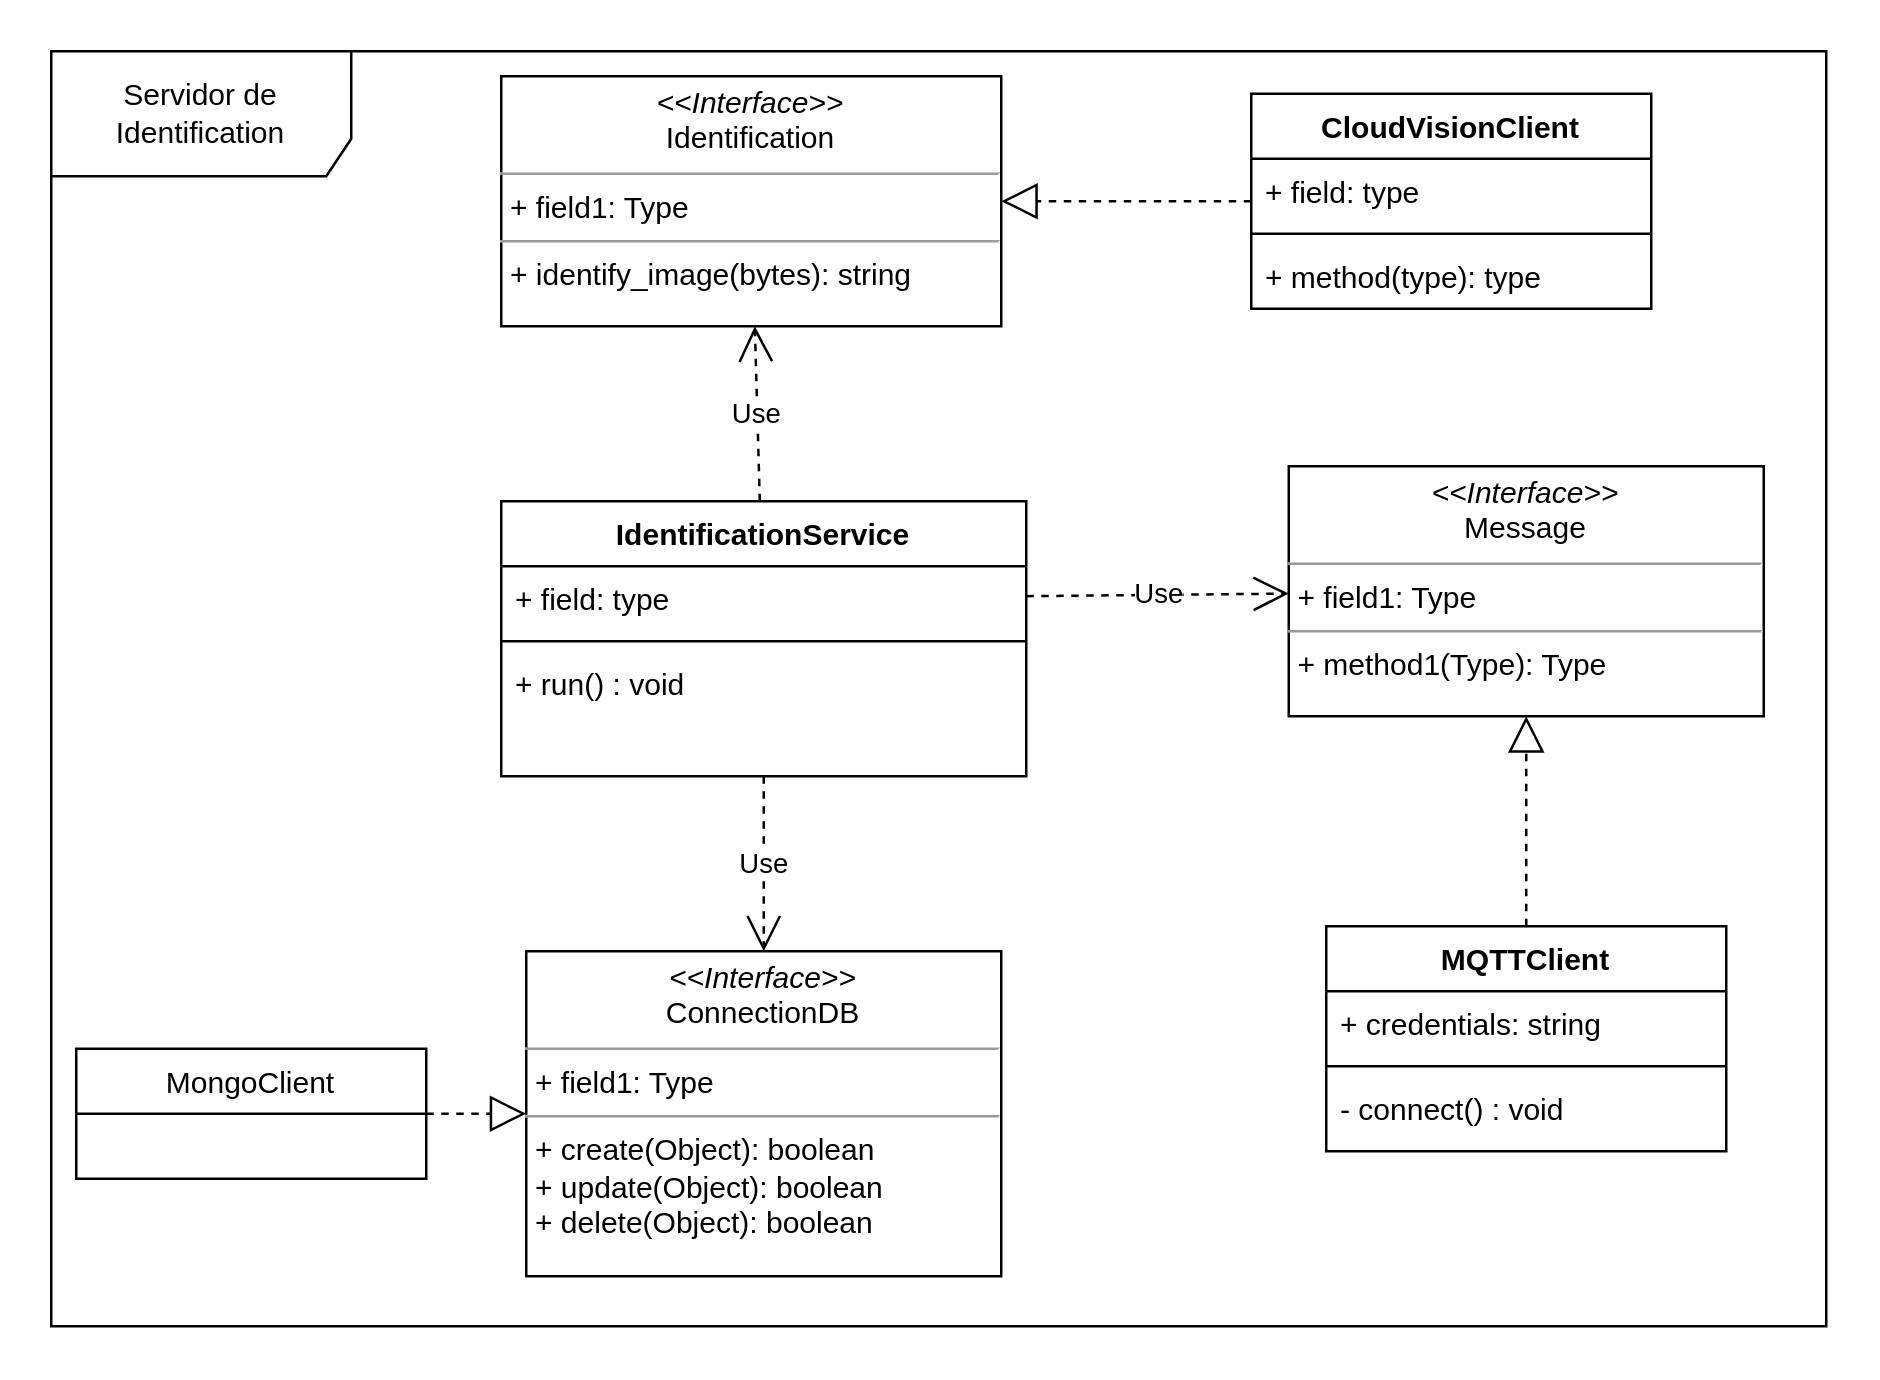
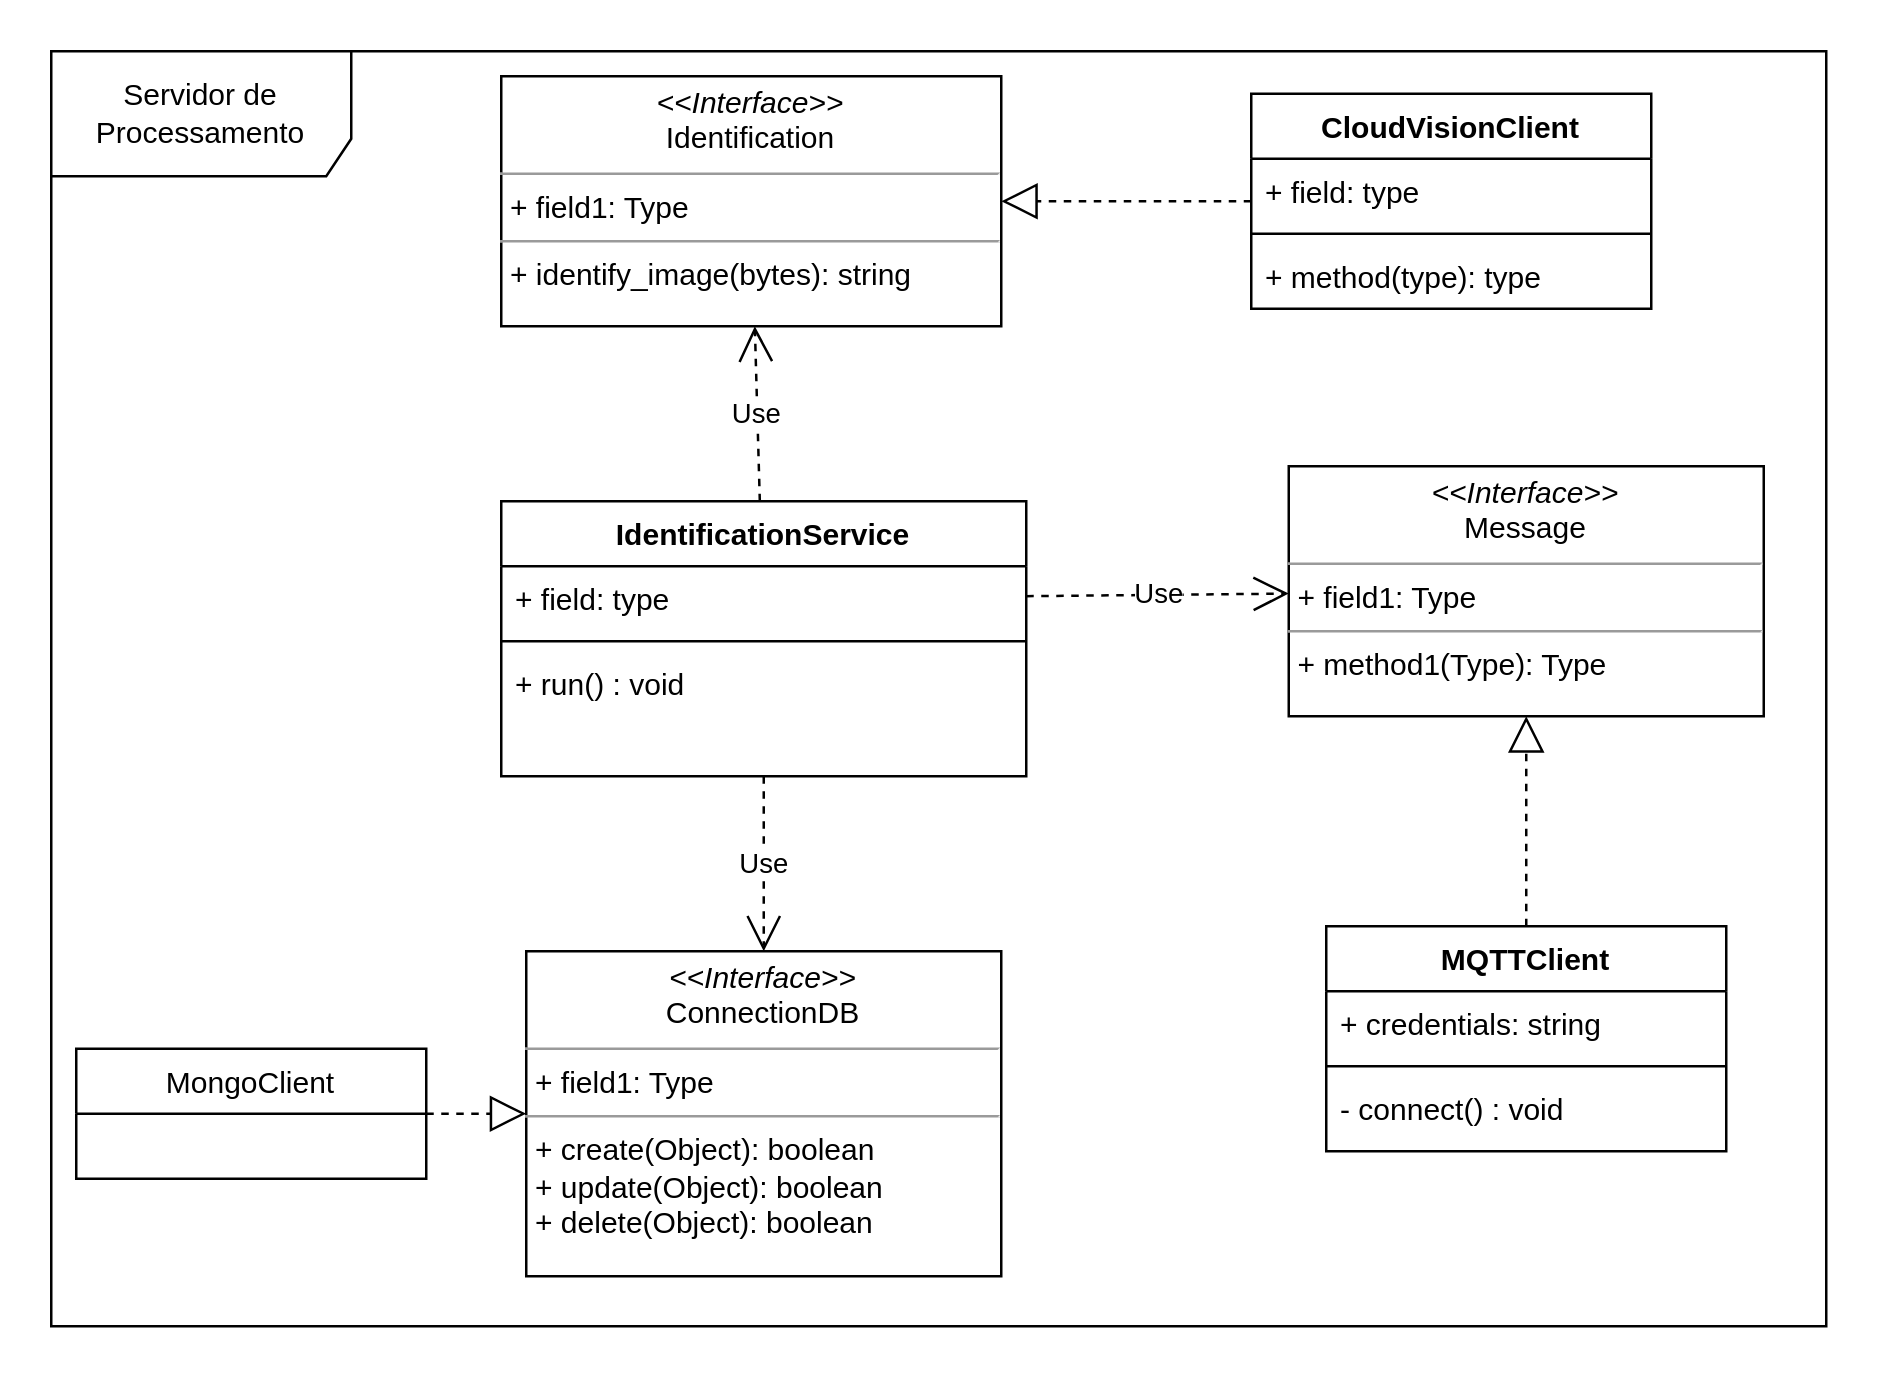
(201, 114) -> (201, 114)
